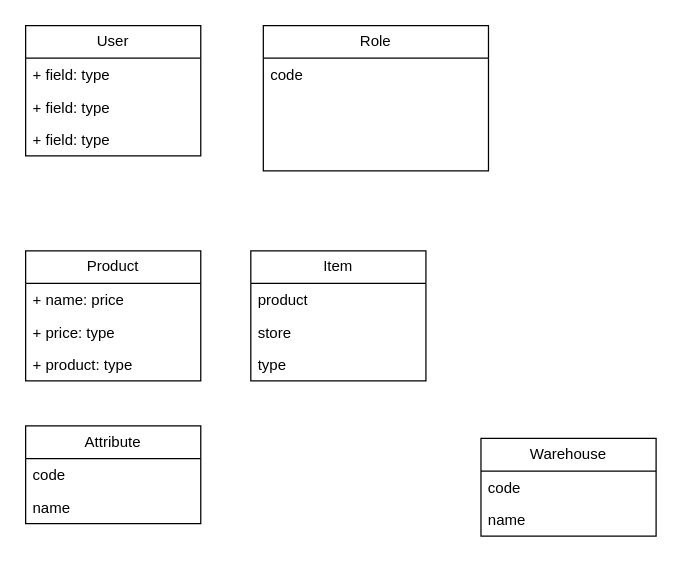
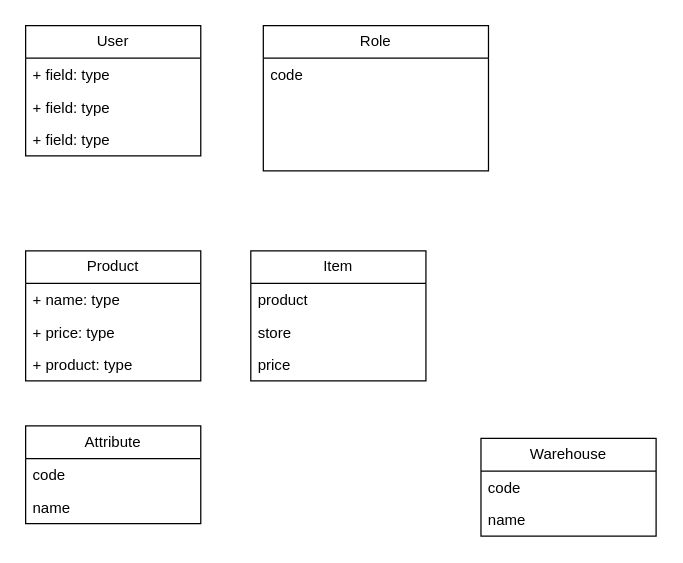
(80, 301) -> (78, 301)
(275, 366) -> (277, 366)
